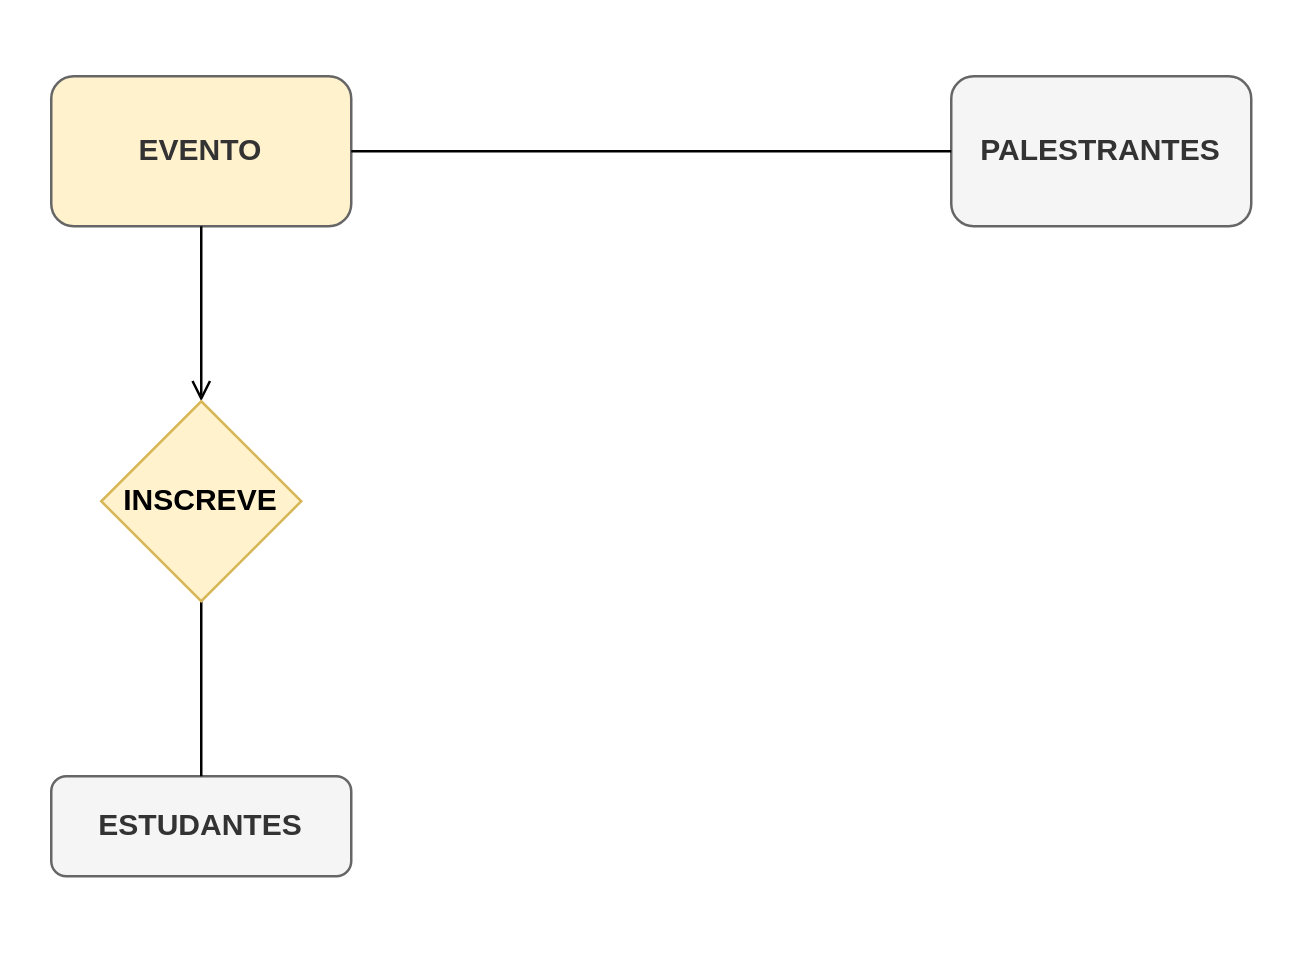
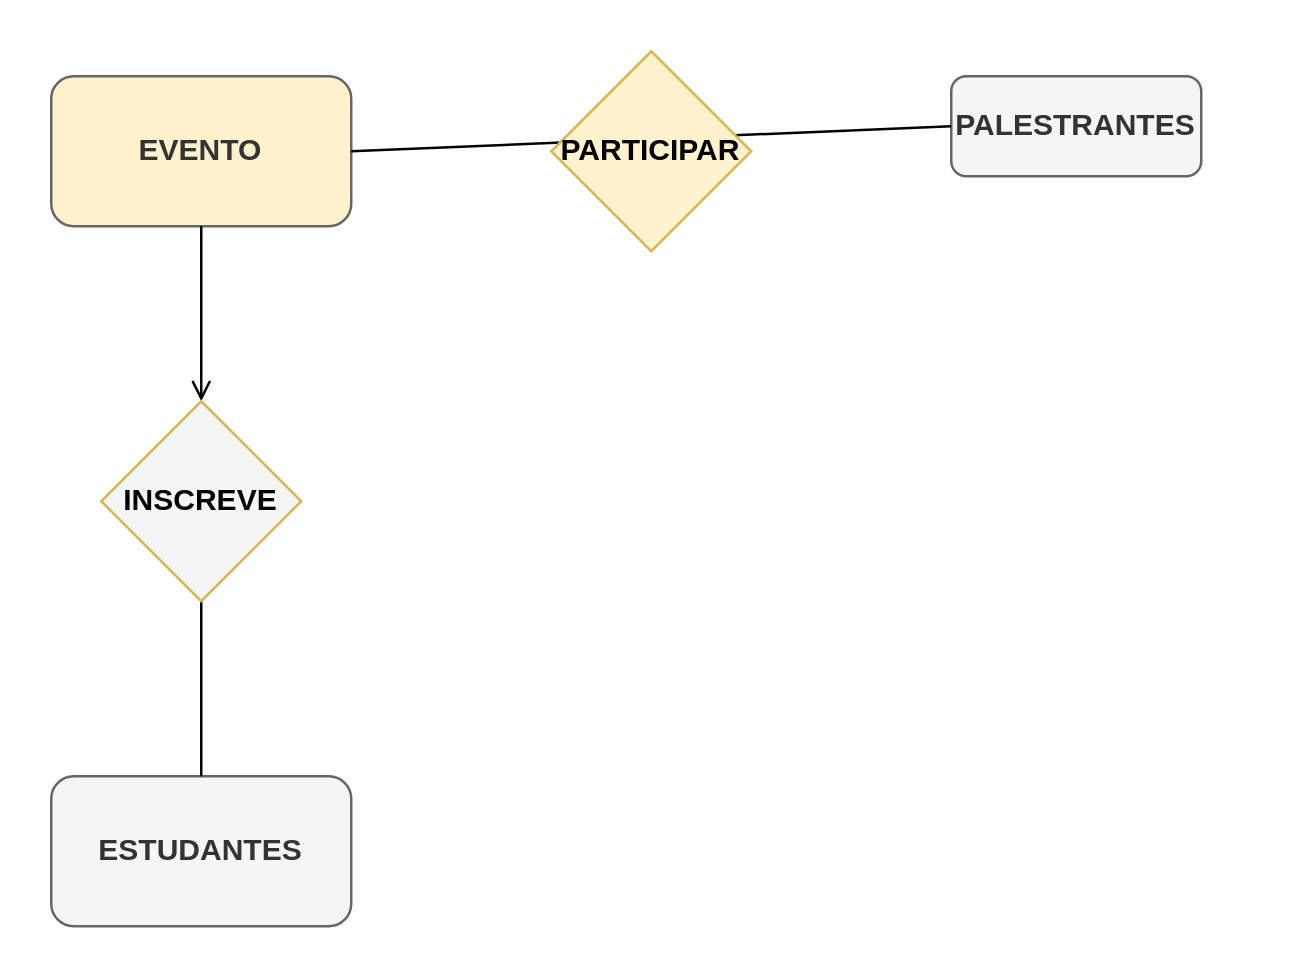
none -> (651, 151)
(1101, 151) -> (1076, 126)
(201, 501) -> (201, 501)
(201, 826) -> (201, 851)
